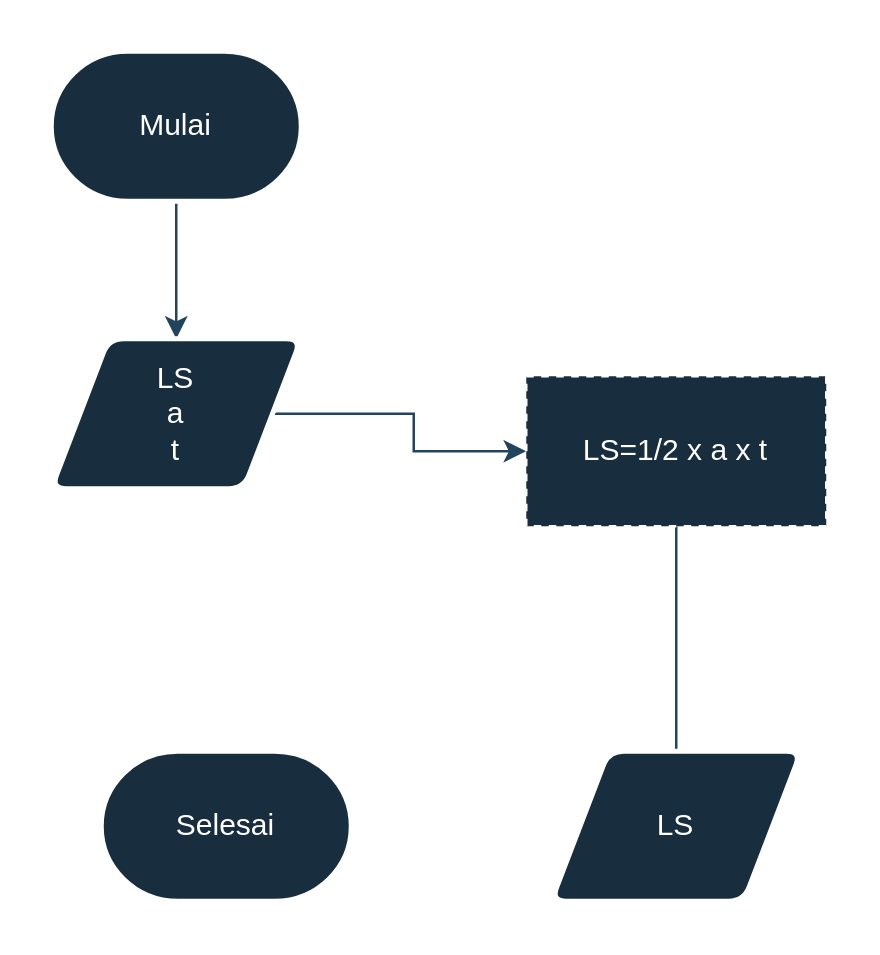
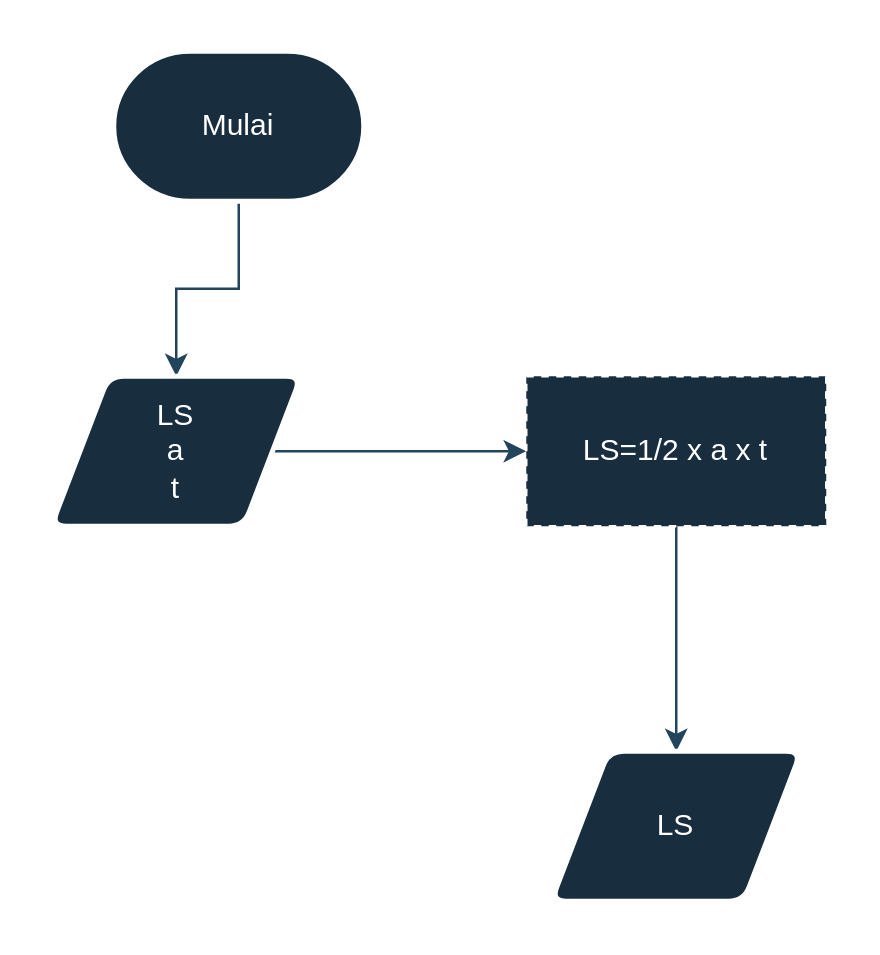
(176, 126) -> (239, 126)
(176, 414) -> (176, 451)
(676, 740) -> (676, 733)
(226, 826) -> none
